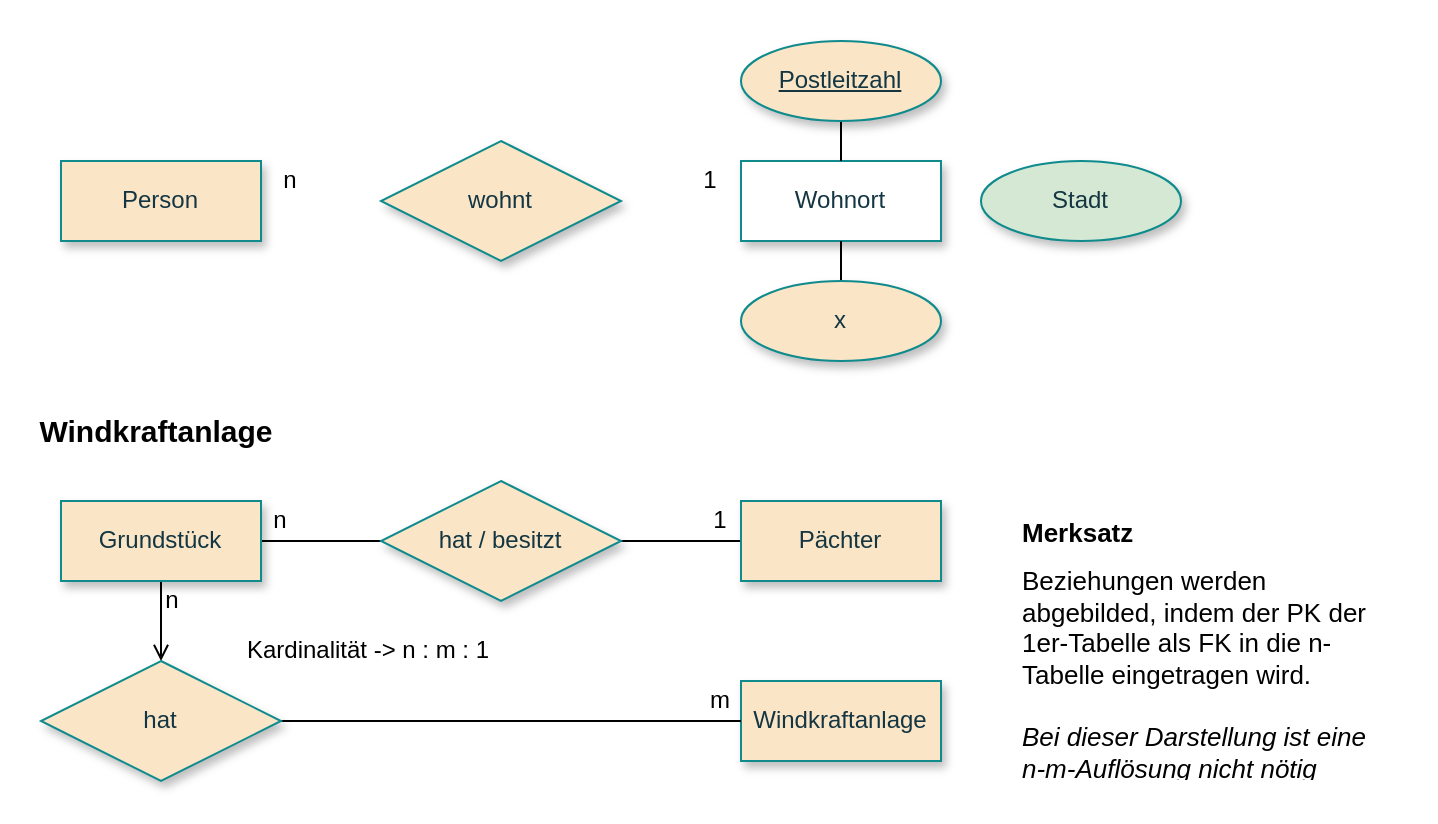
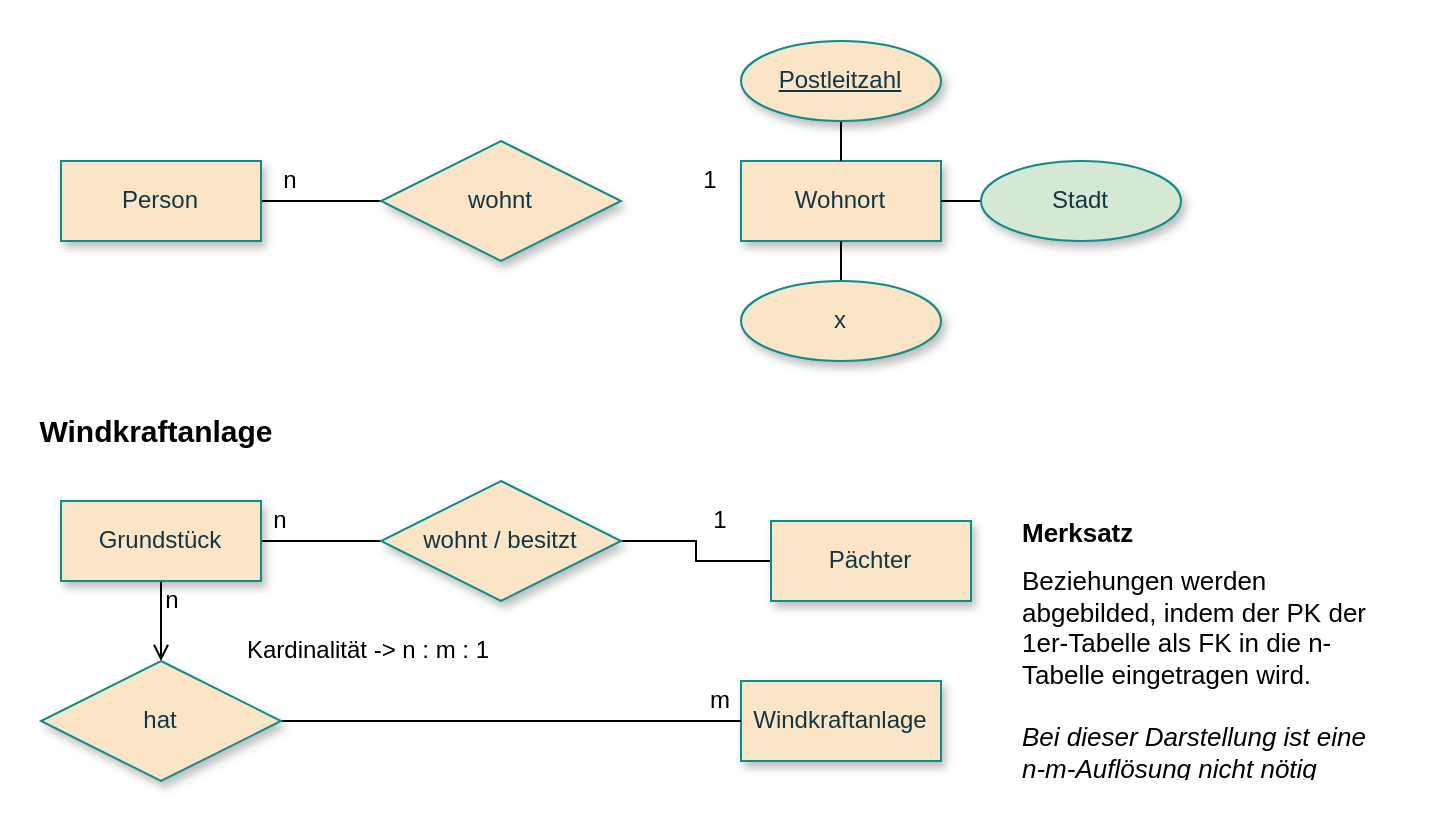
none -> (321, 201)
(841, 201) -> (841, 201)
none -> (964, 201)
(501, 541) -> (501, 541)
(841, 541) -> (871, 561)
